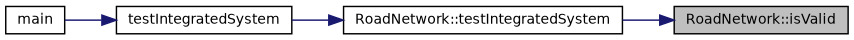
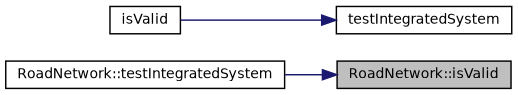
(35, 20) -> (145, 20)
(310, 20) -> none
